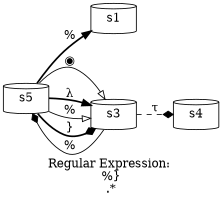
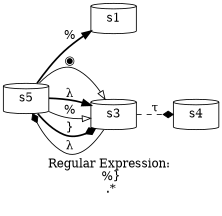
(70, 146) -> (70, 146)
